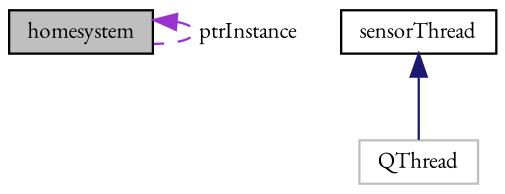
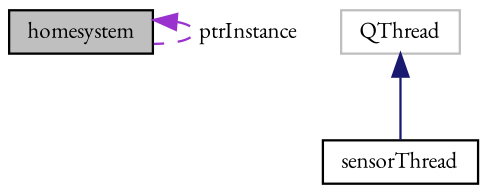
(419, 109) -> (400, 109)
